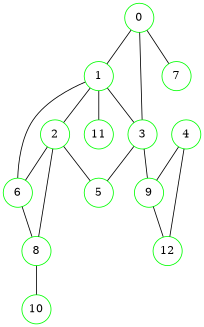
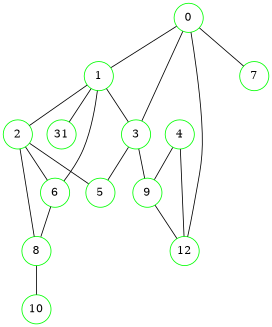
(99, 134) -> (62, 134)
none -> (202, 135)
